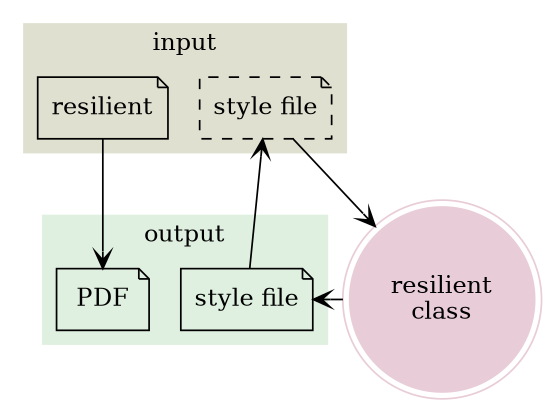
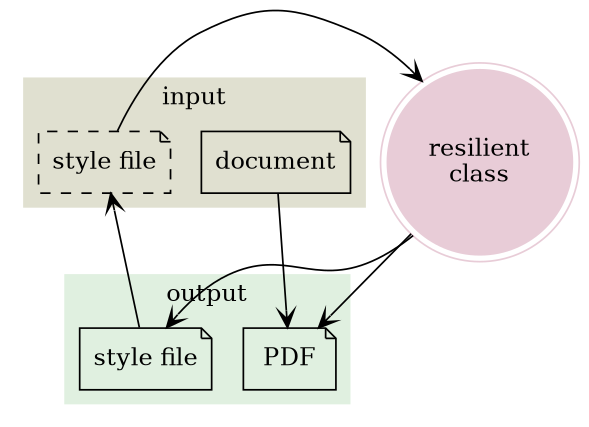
(103, 108) -> (276, 162)
none -> (371, 275)
